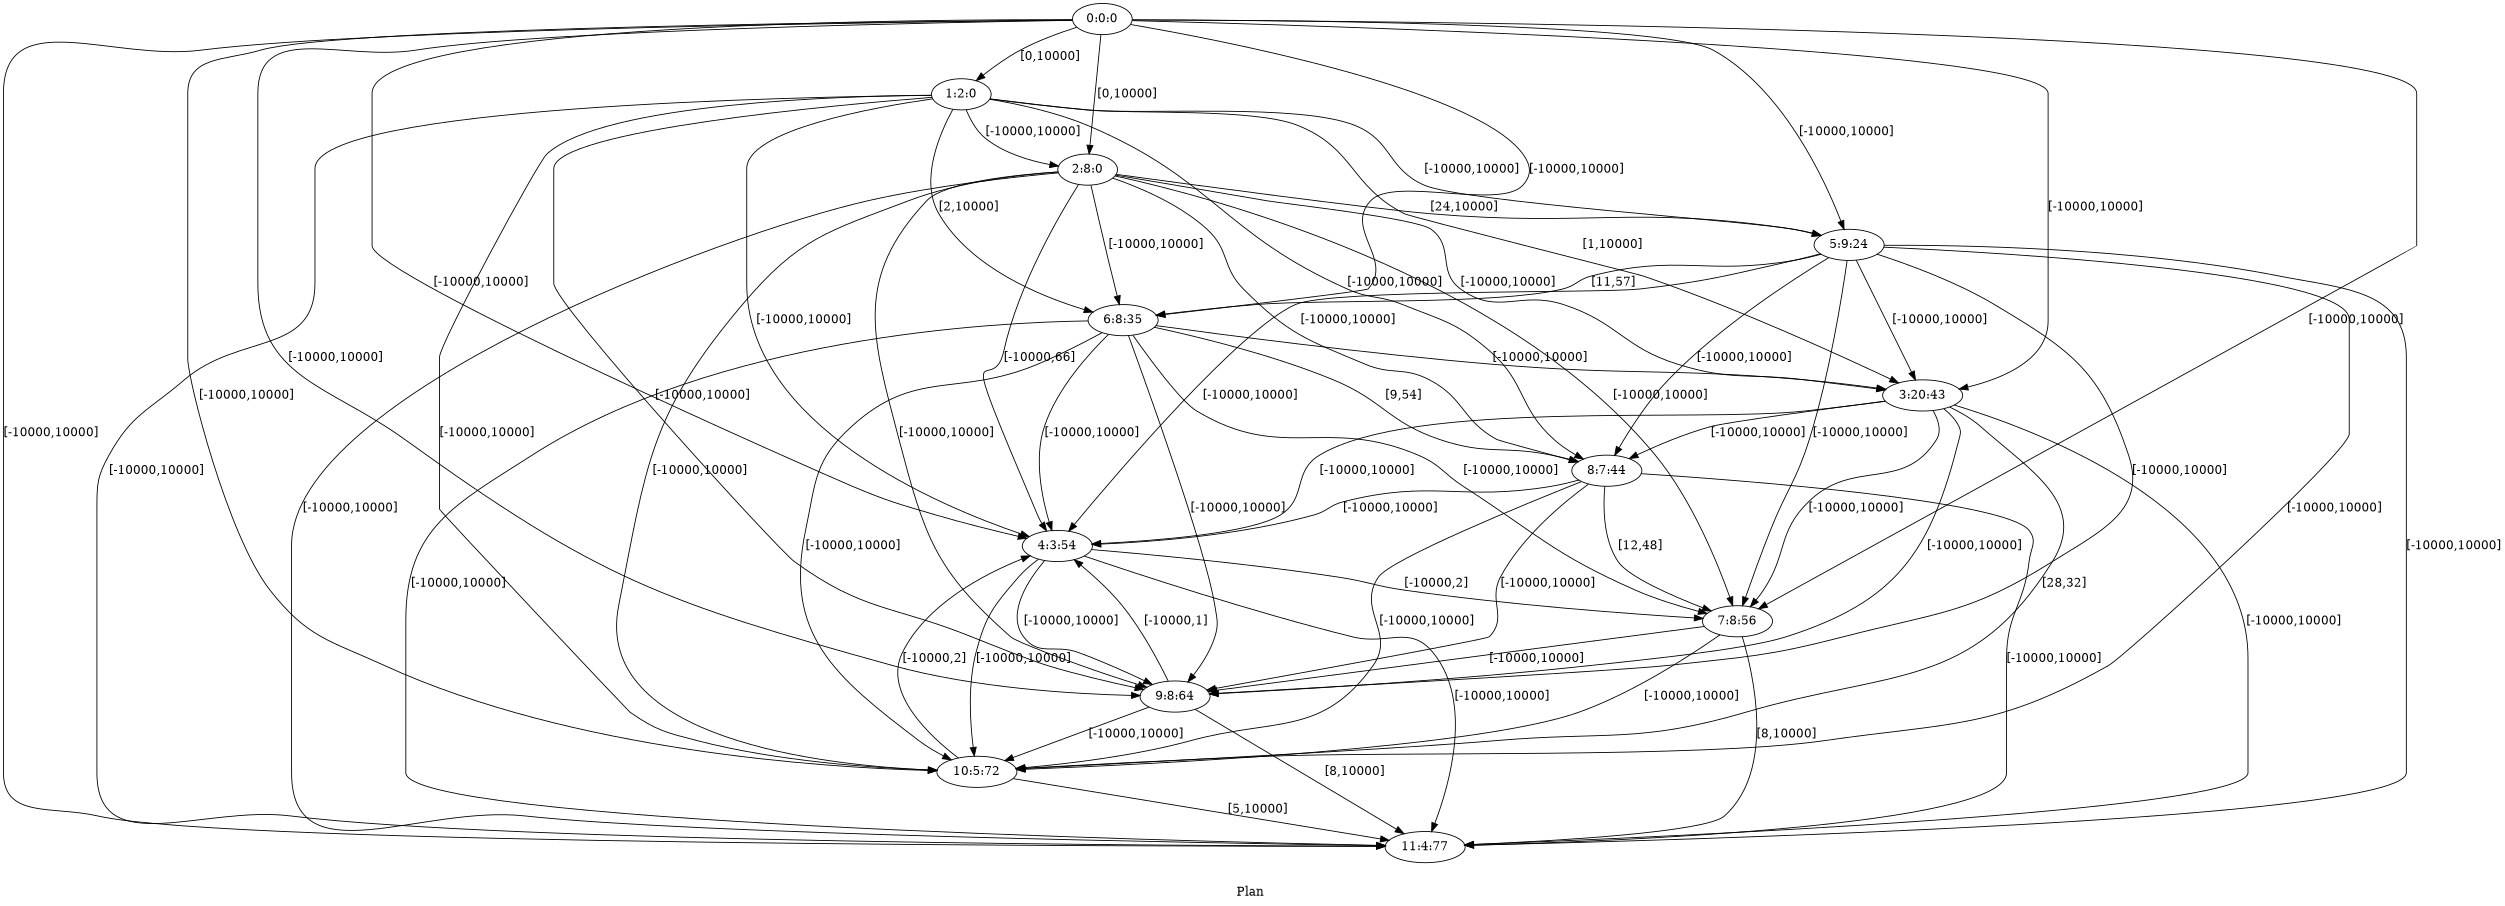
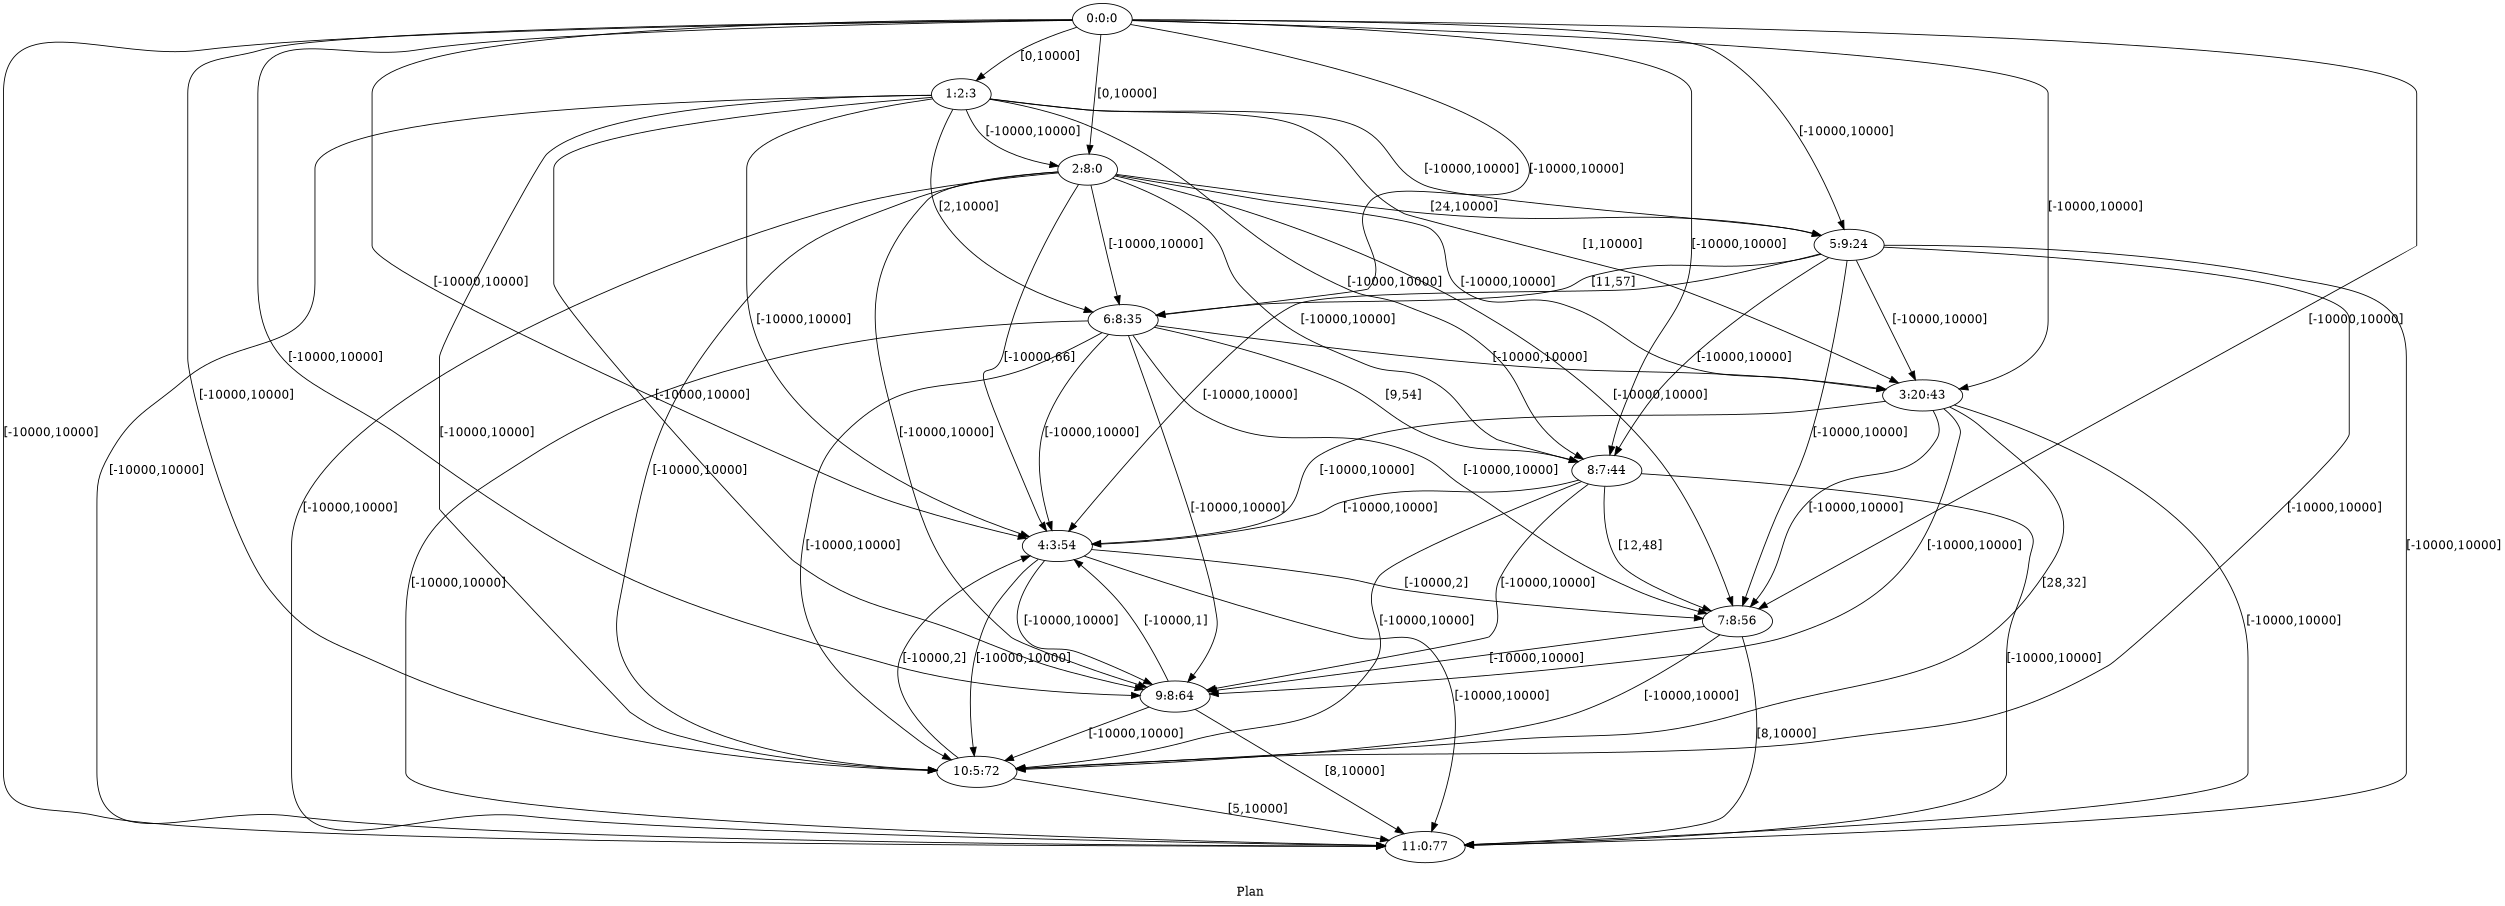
(961, 94) -> (961, 94)
(1753, 419) -> (1602, 55)
(1880, 628) -> none
(1425, 847) -> (1425, 847)
